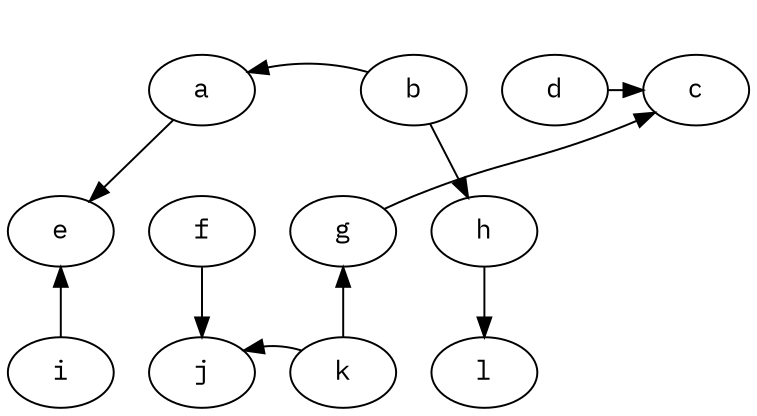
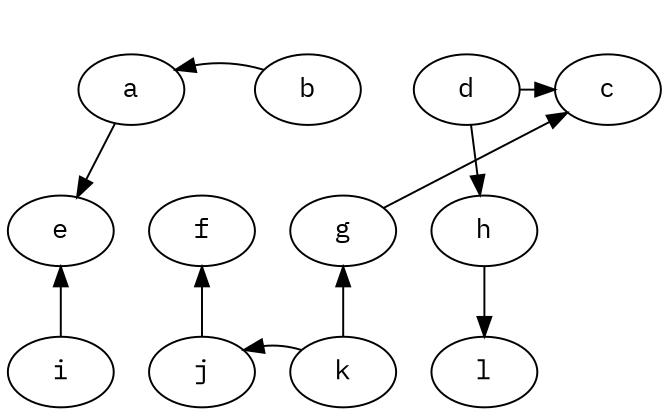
(445, 152) -> (474, 148)
(202, 292) -> (202, 311)
